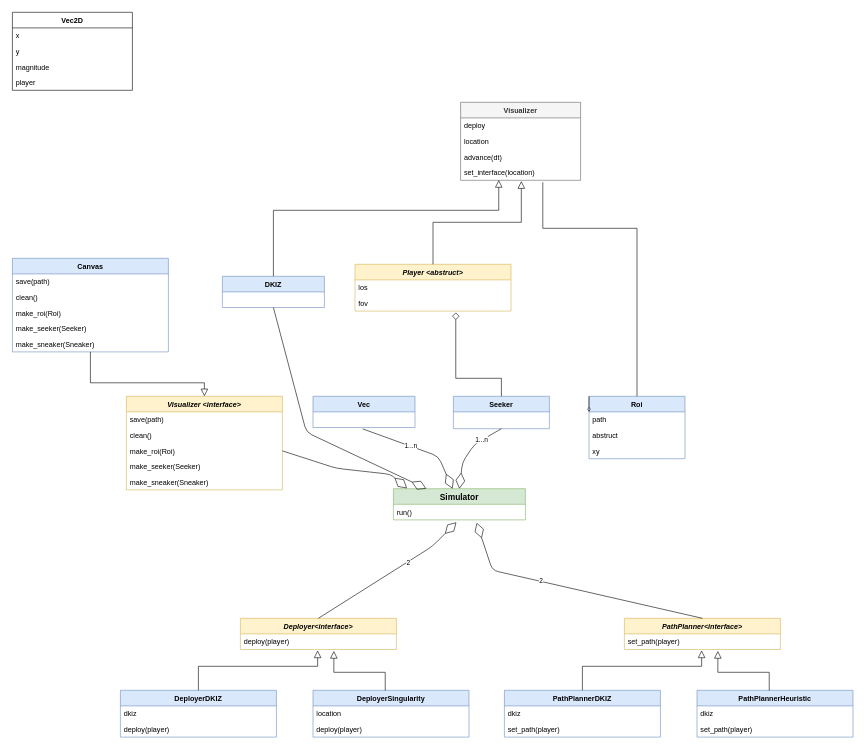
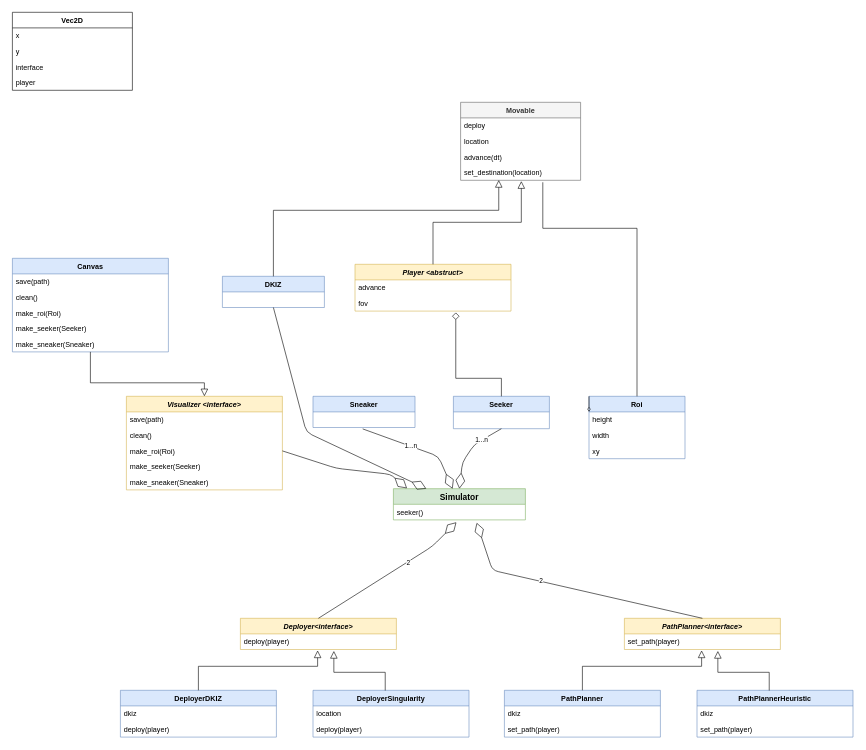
(33, 67) -> (33, 67)
(520, 110) -> (520, 110)
(507, 173) -> (510, 173)
(363, 288) -> (372, 288)
(364, 404) -> (364, 404)
(600, 420) -> (603, 420)
(608, 436) -> (601, 436)
(407, 512) -> (413, 512)
(582, 698) -> (582, 698)
